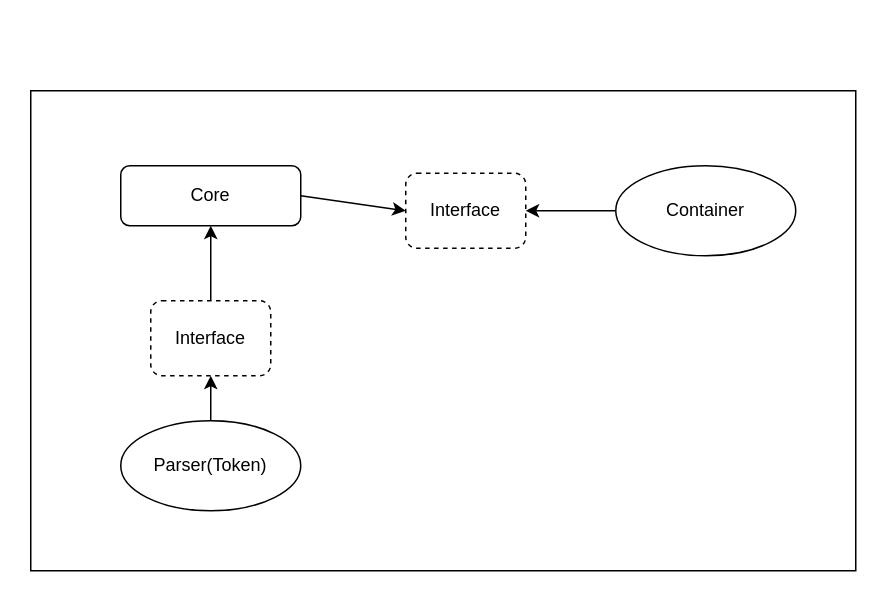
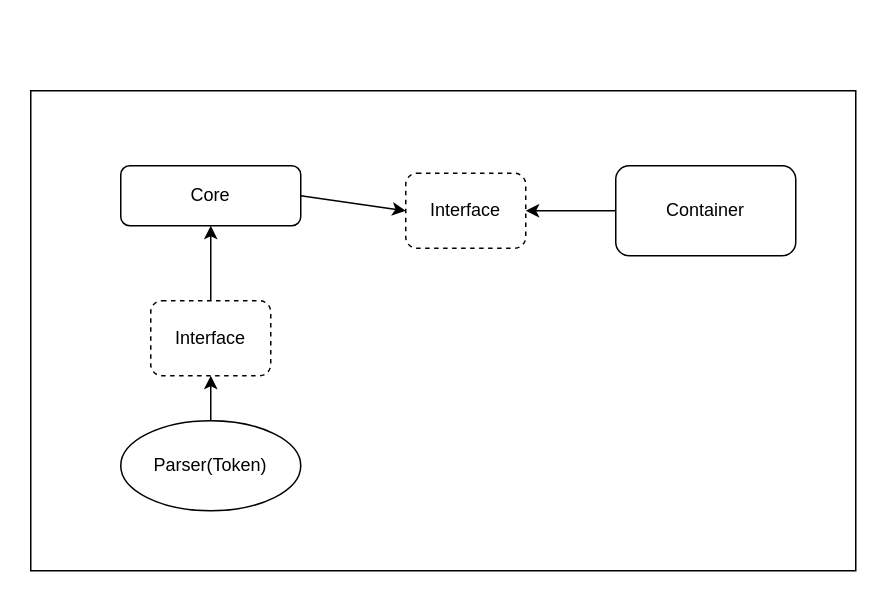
(706, 211) -> (706, 211)
